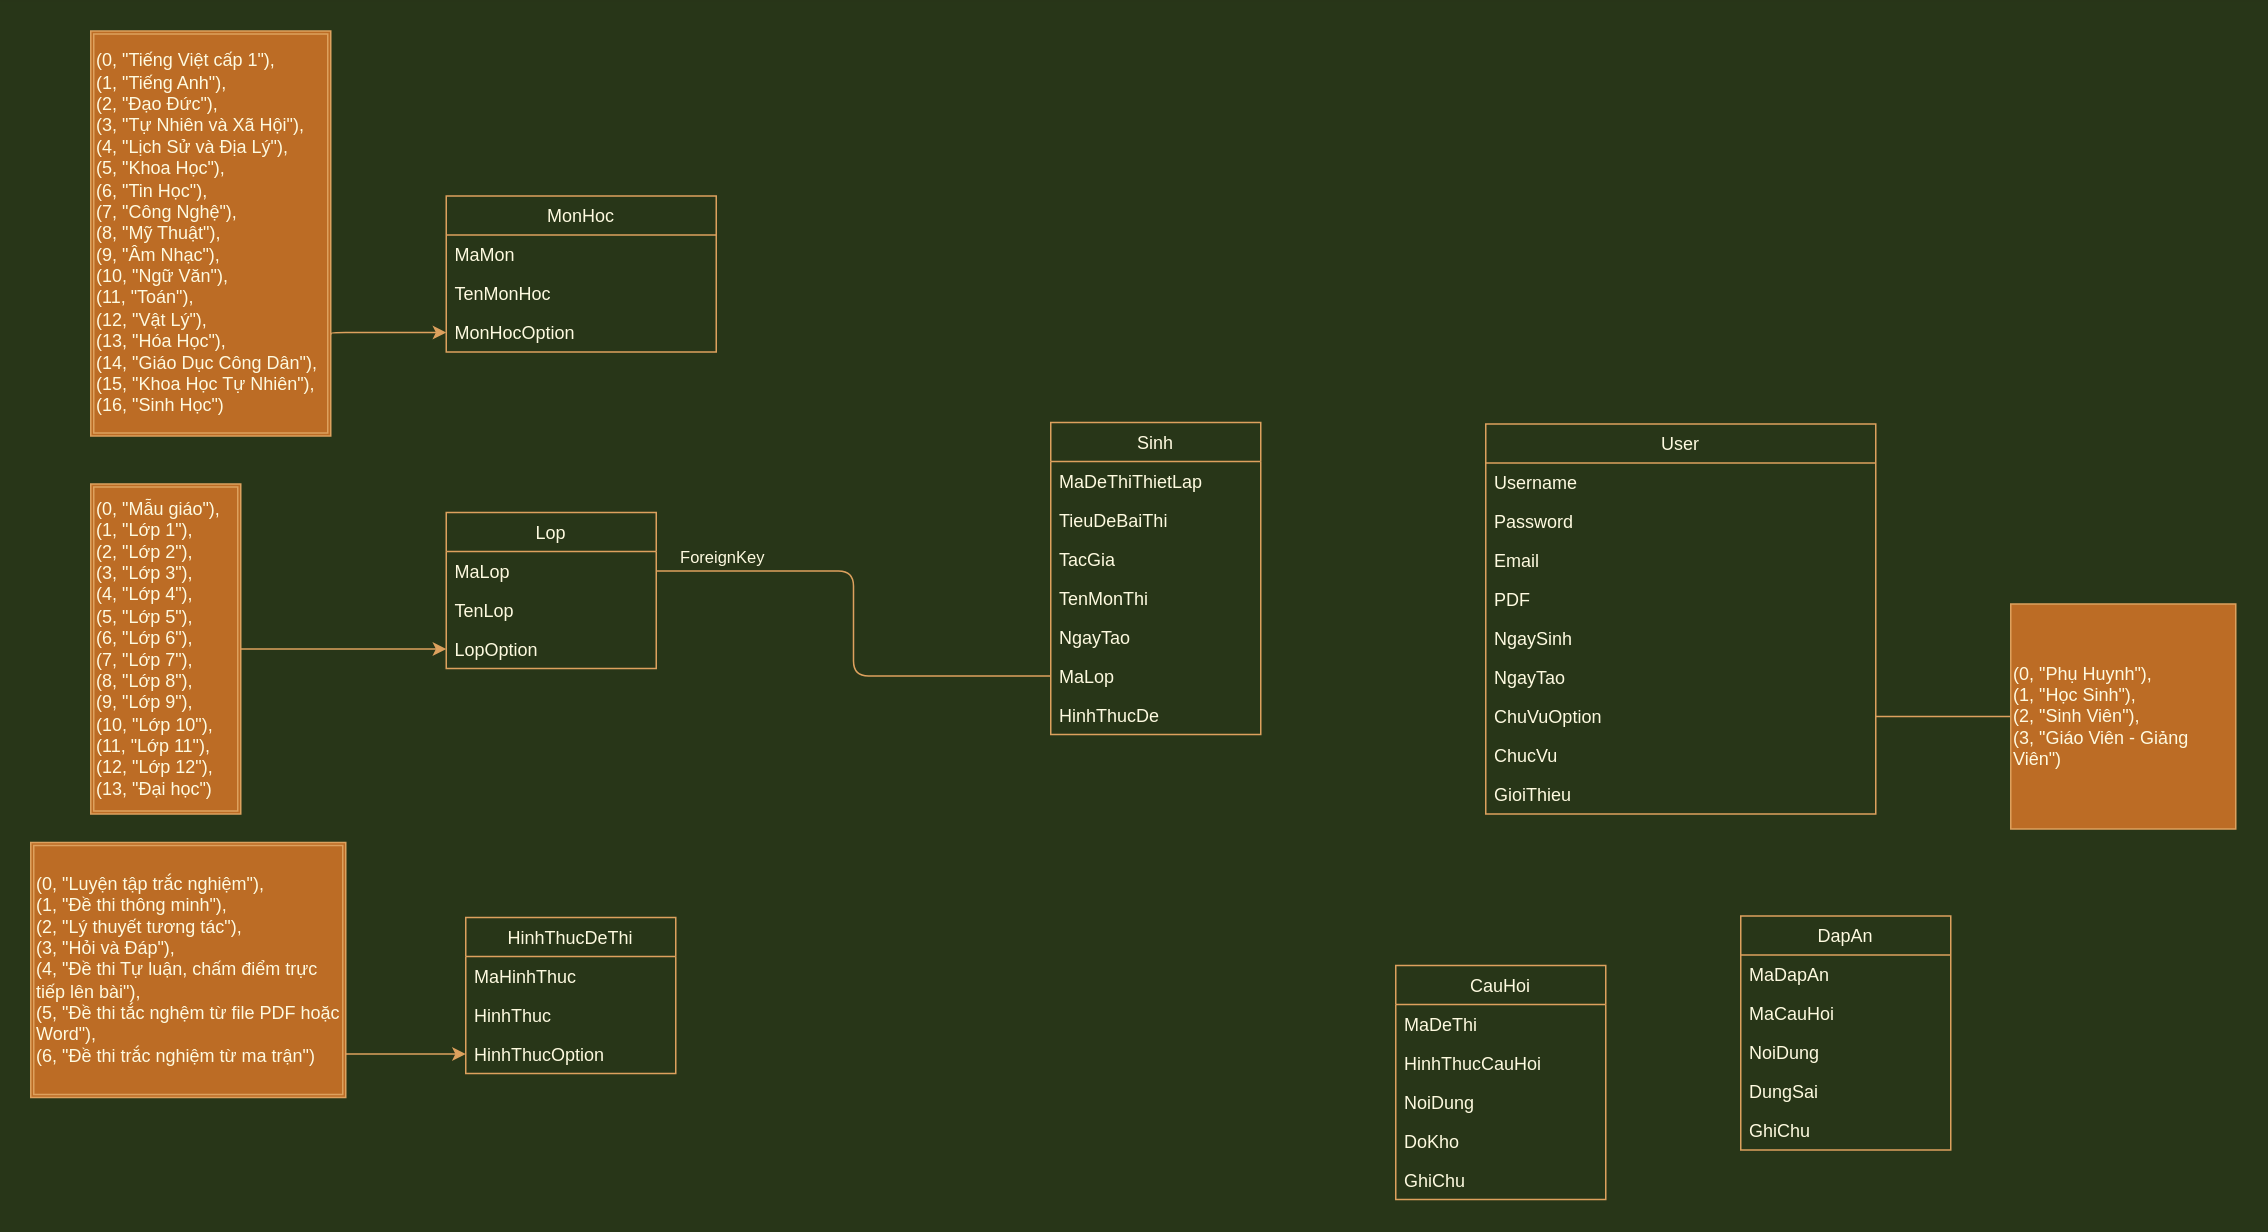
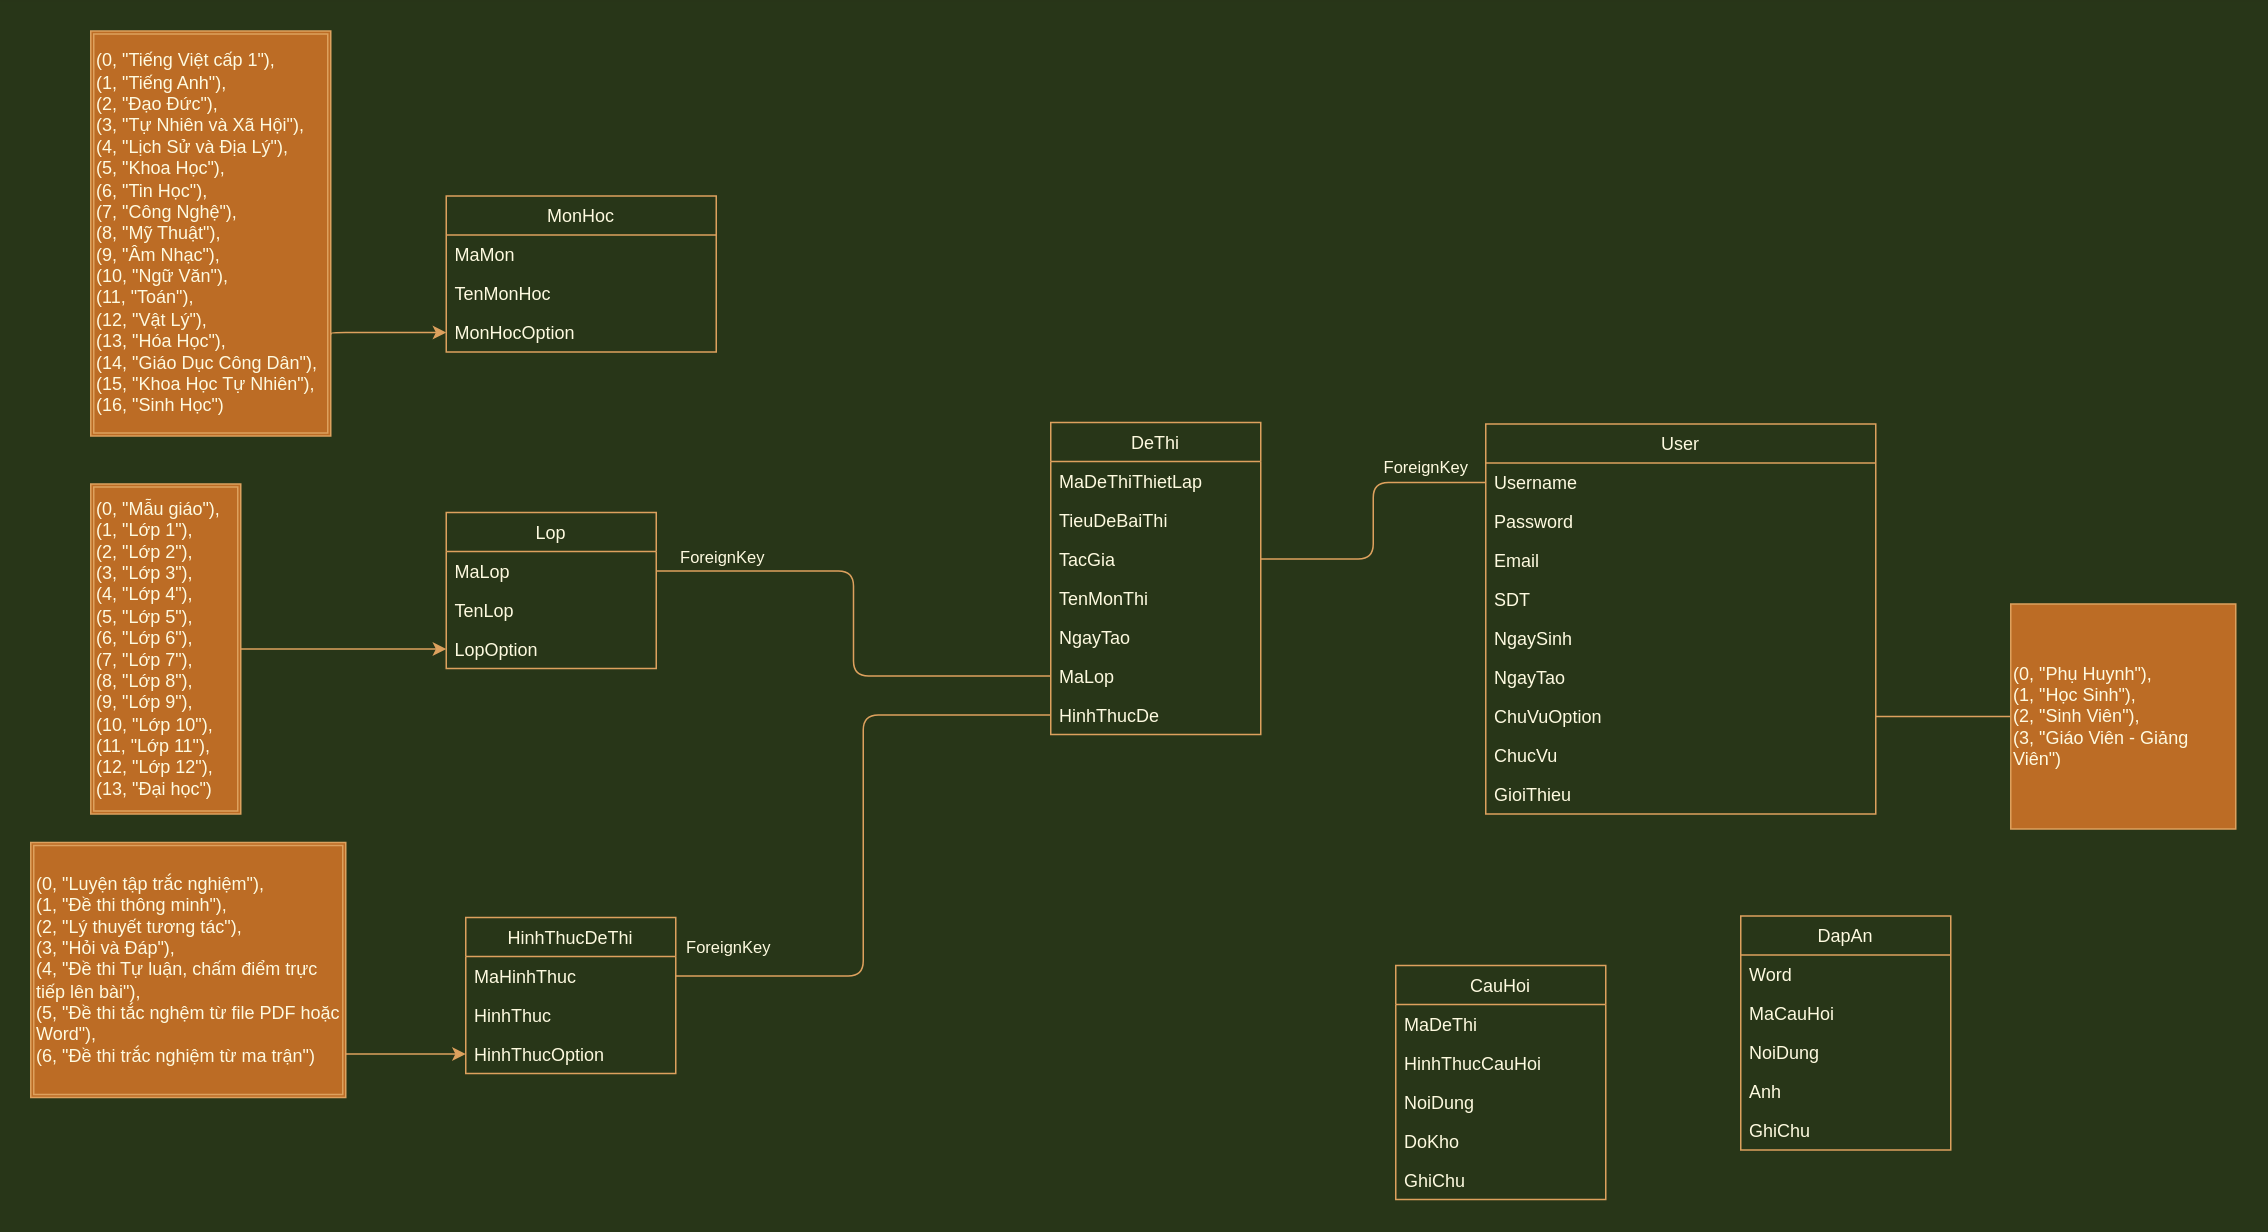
(1155, 443) -> (1155, 443)
none -> (1373, 521)
(1509, 600) -> (1509, 600)
none -> (863, 846)
(1784, 975) -> (1769, 975)
(1782, 1092) -> (1764, 1092)
